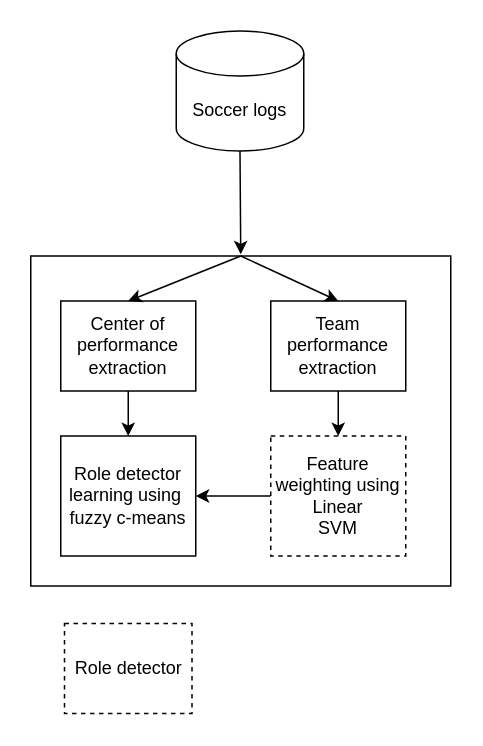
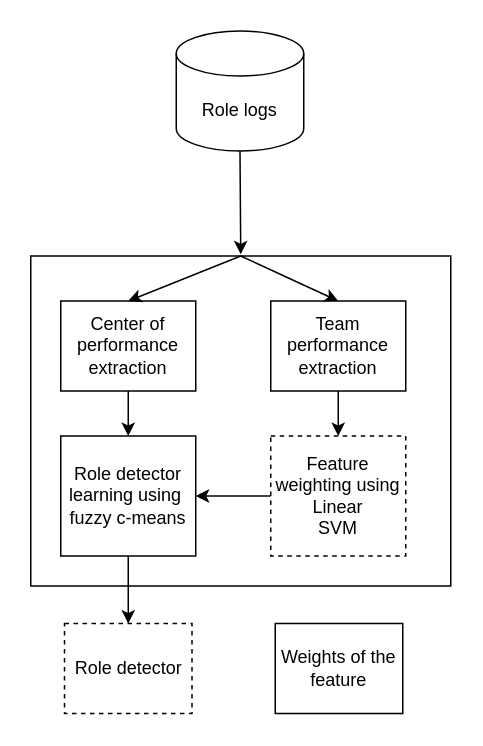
(240, 110) -> (240, 110)
none -> (128, 584)
none -> (339, 668)
